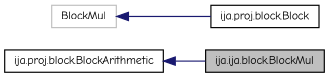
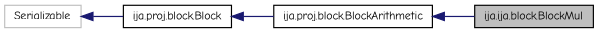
(84, 16) -> (43, 16)
none -> (259, 16)
